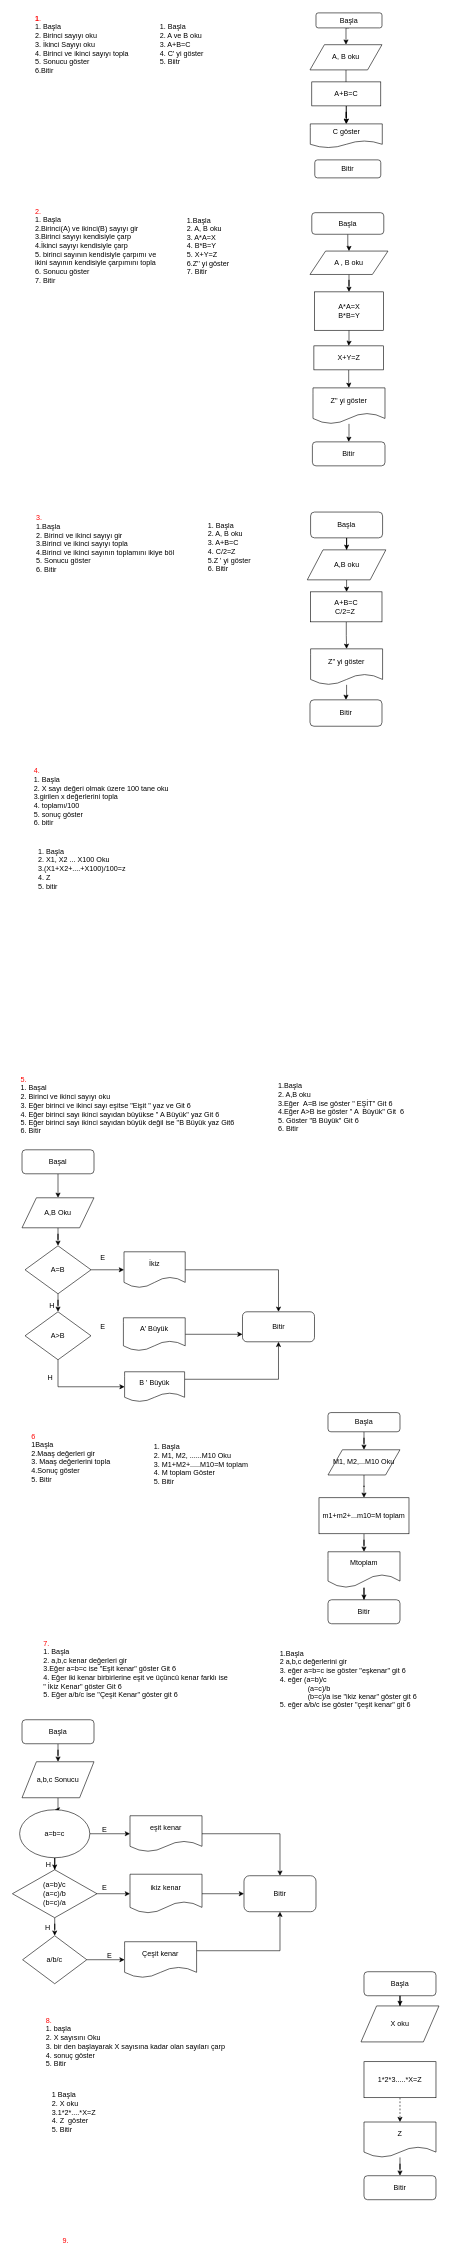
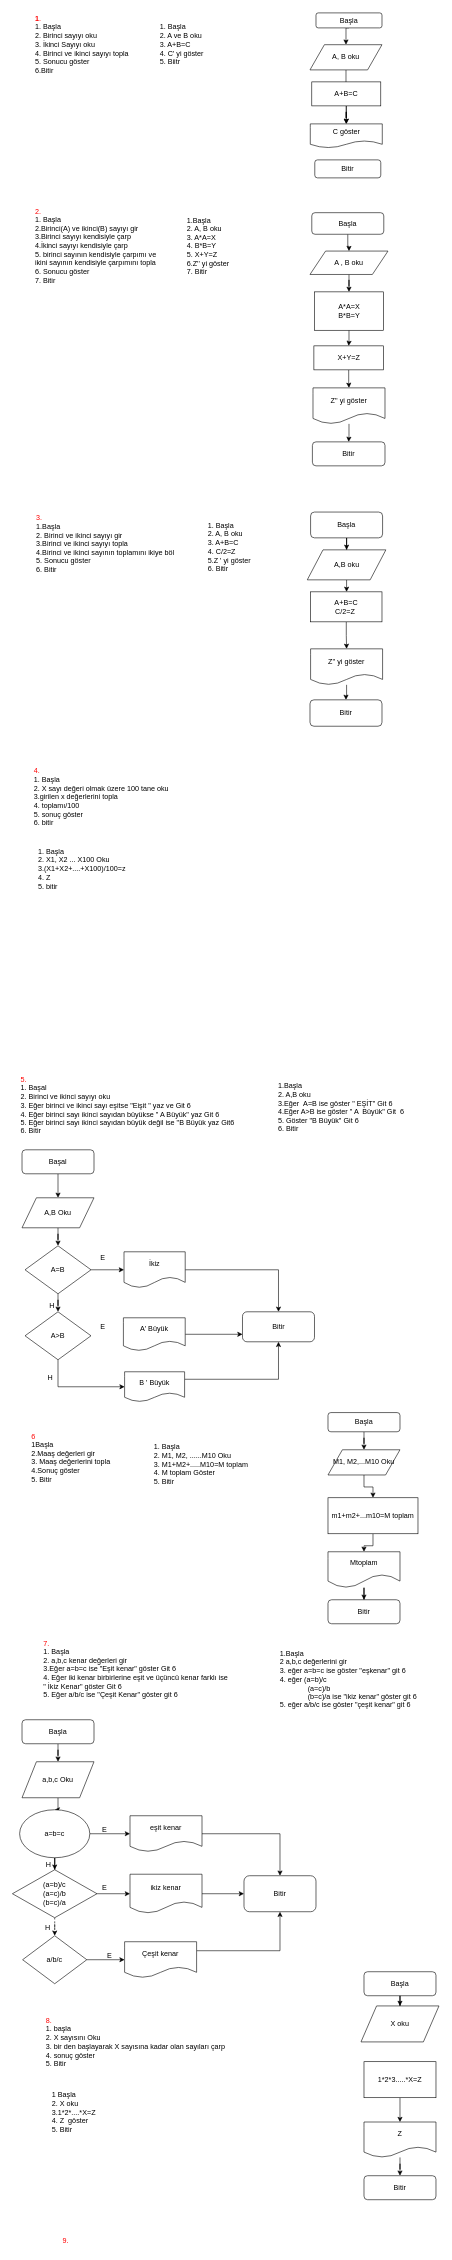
(364, 1516) -> (373, 1516)
(58, 1780) -> (58, 1780)
(55, 1929) -> (55, 1929)
(400, 2107) -> (400, 2107)
